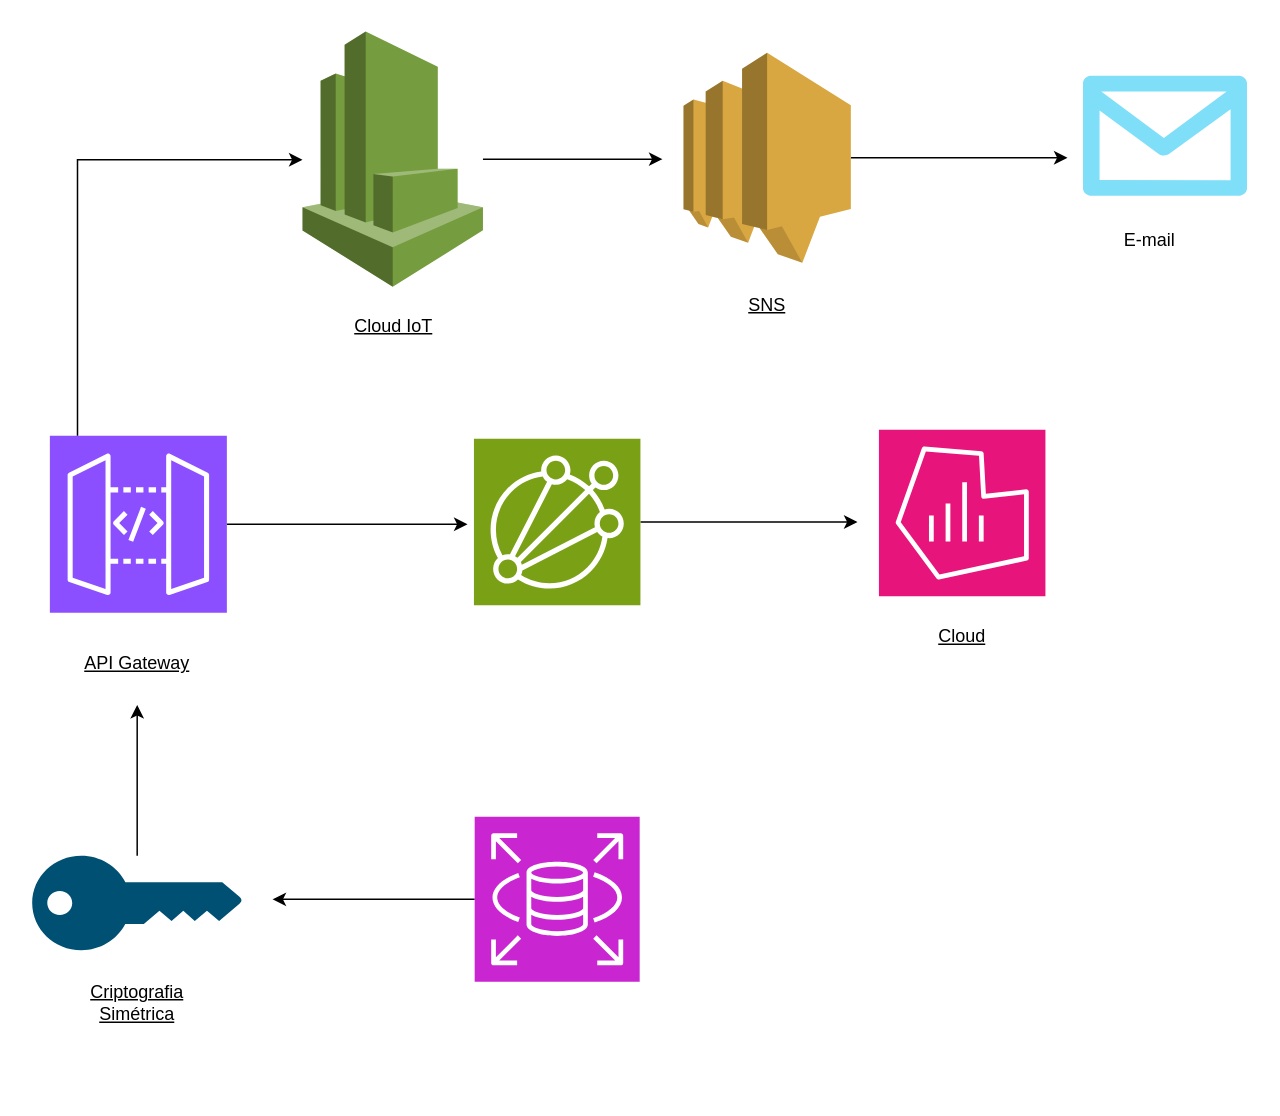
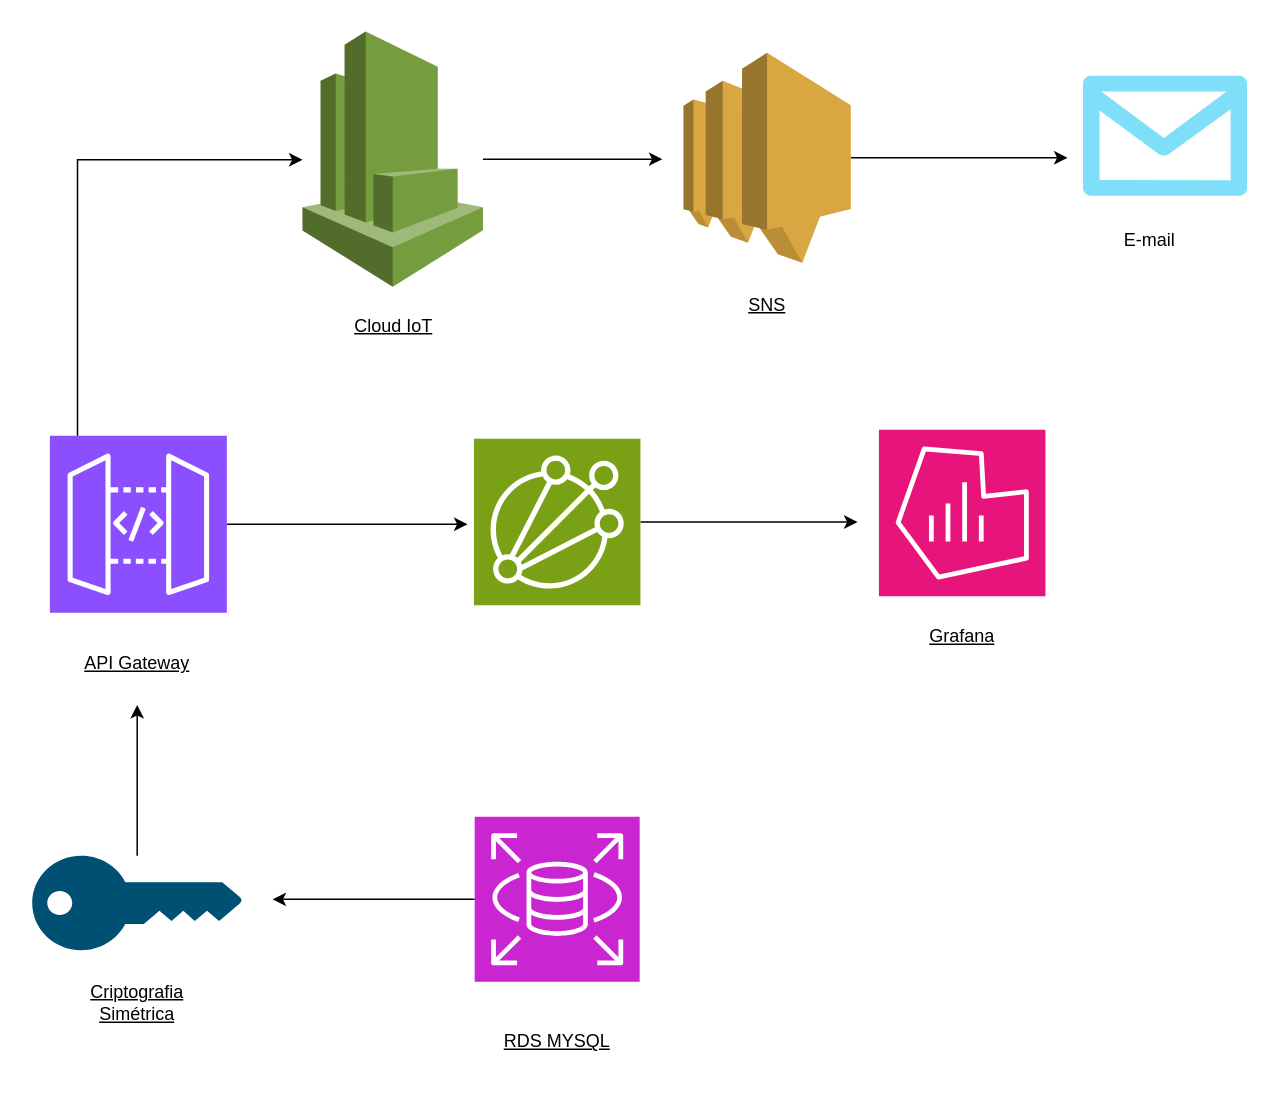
(962, 637) -> (962, 637)
none -> (557, 1041)
